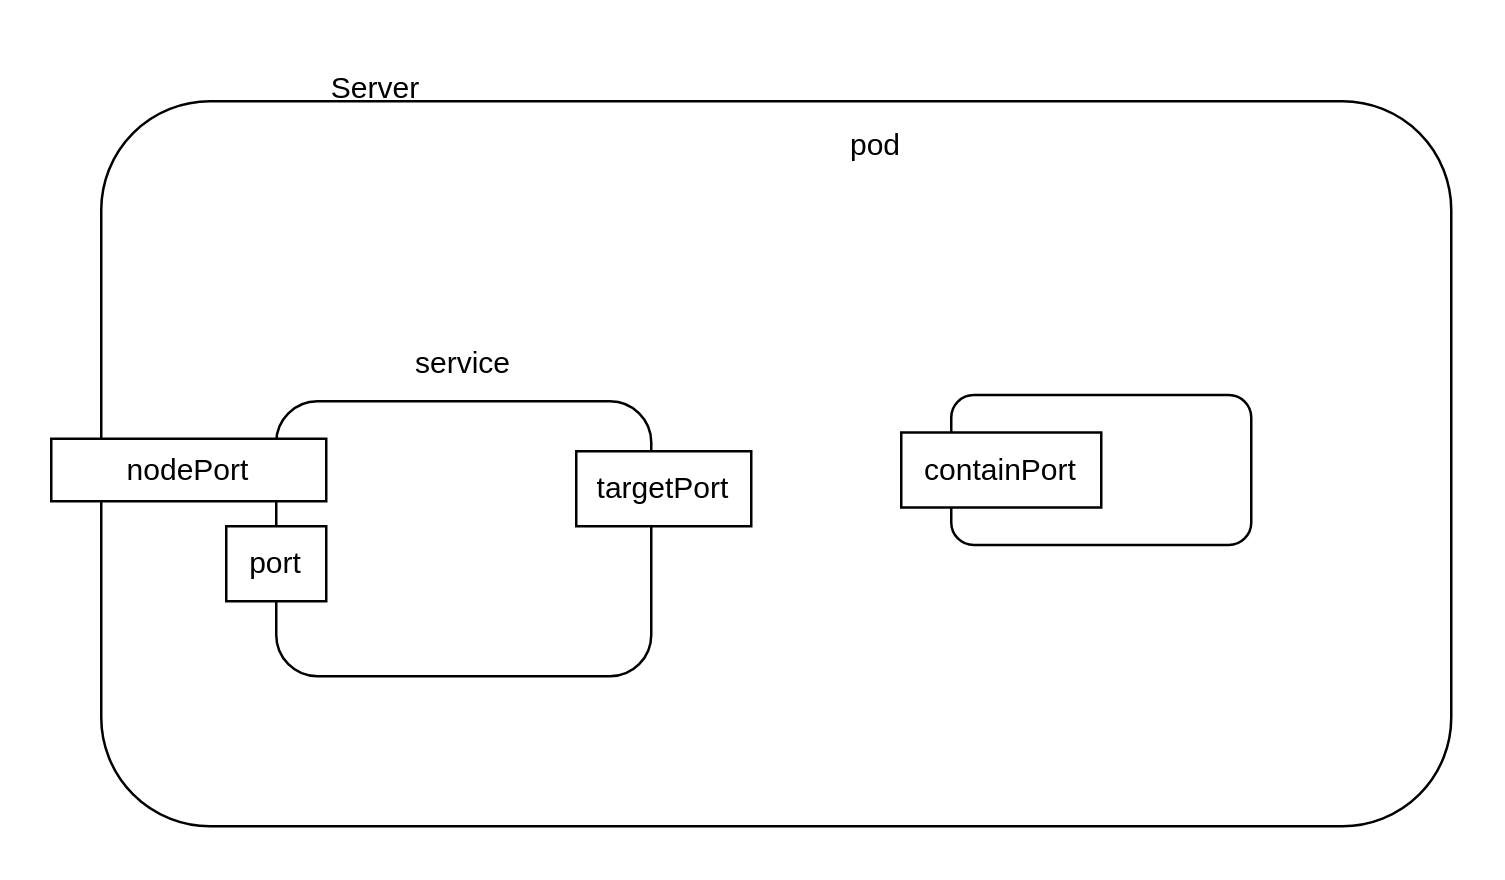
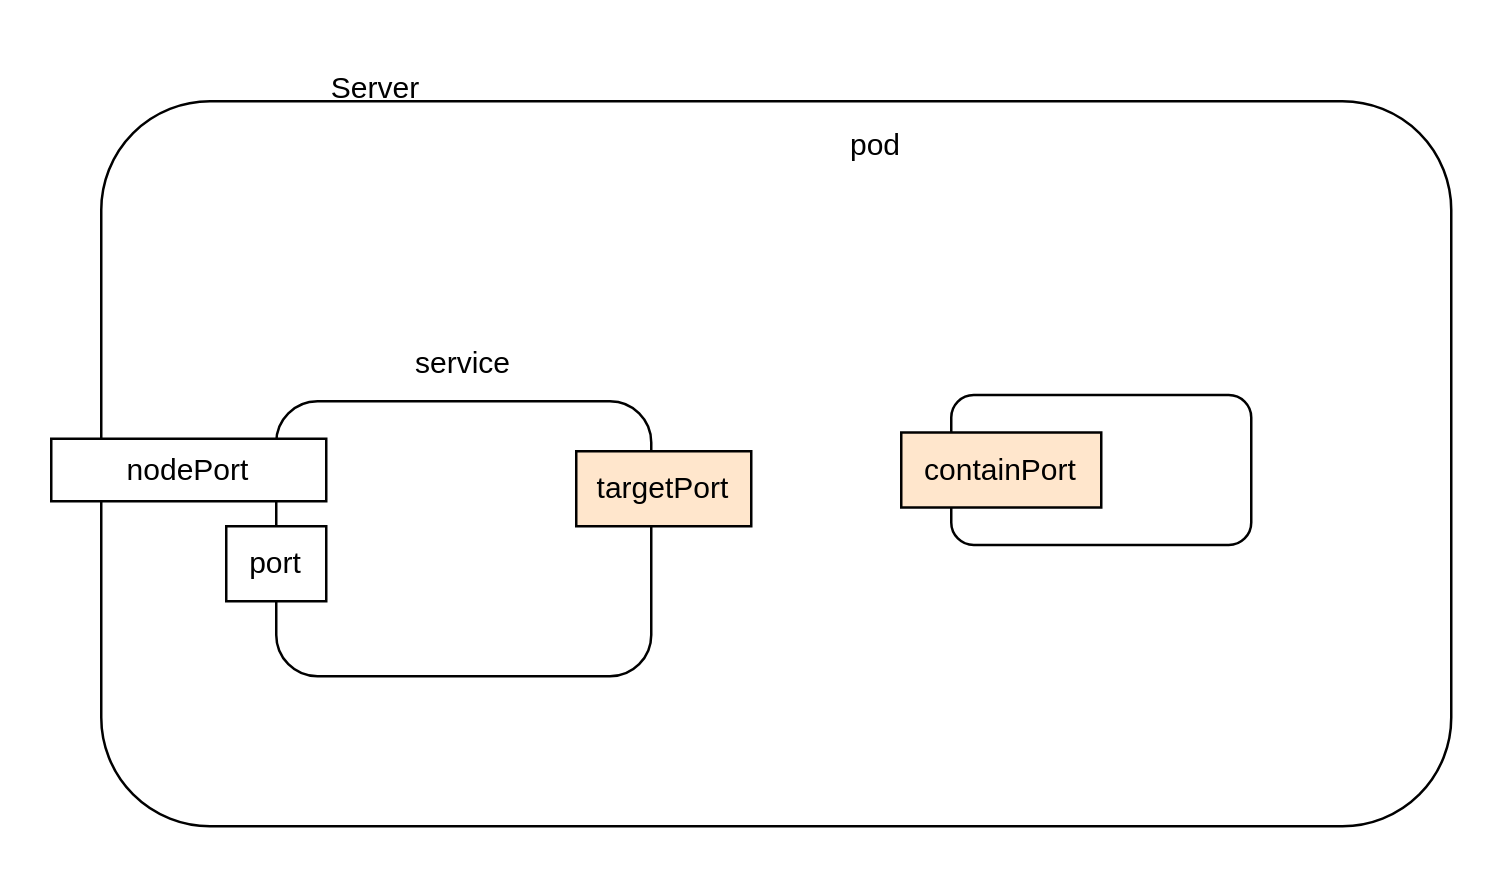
(1001, 470) -> (1001, 470)
(664, 489) -> (664, 489)
